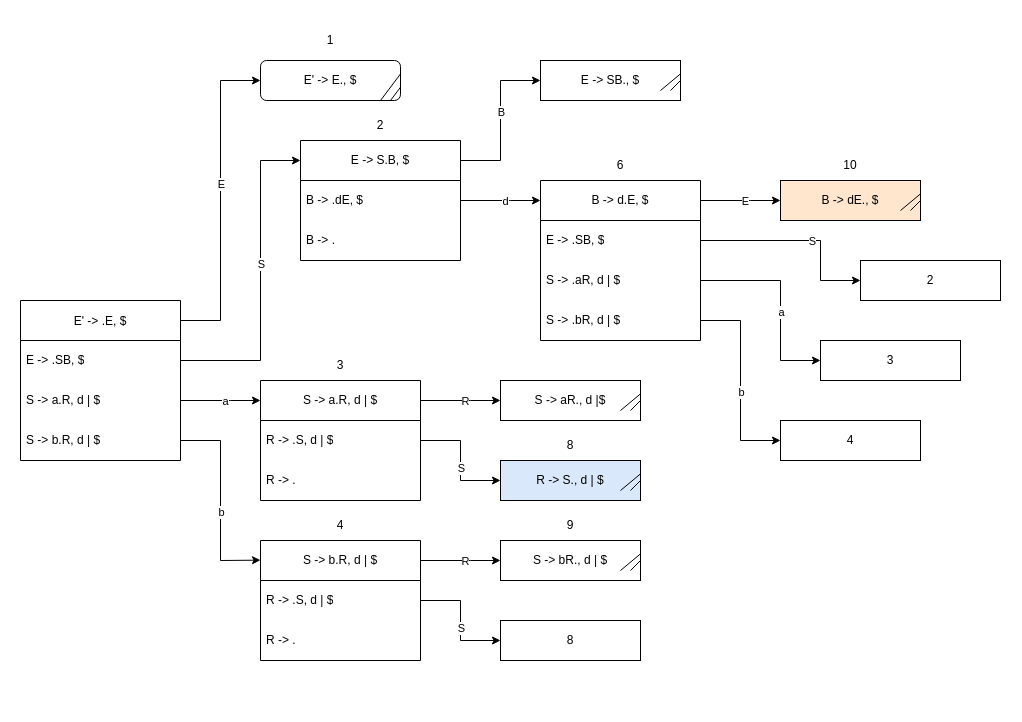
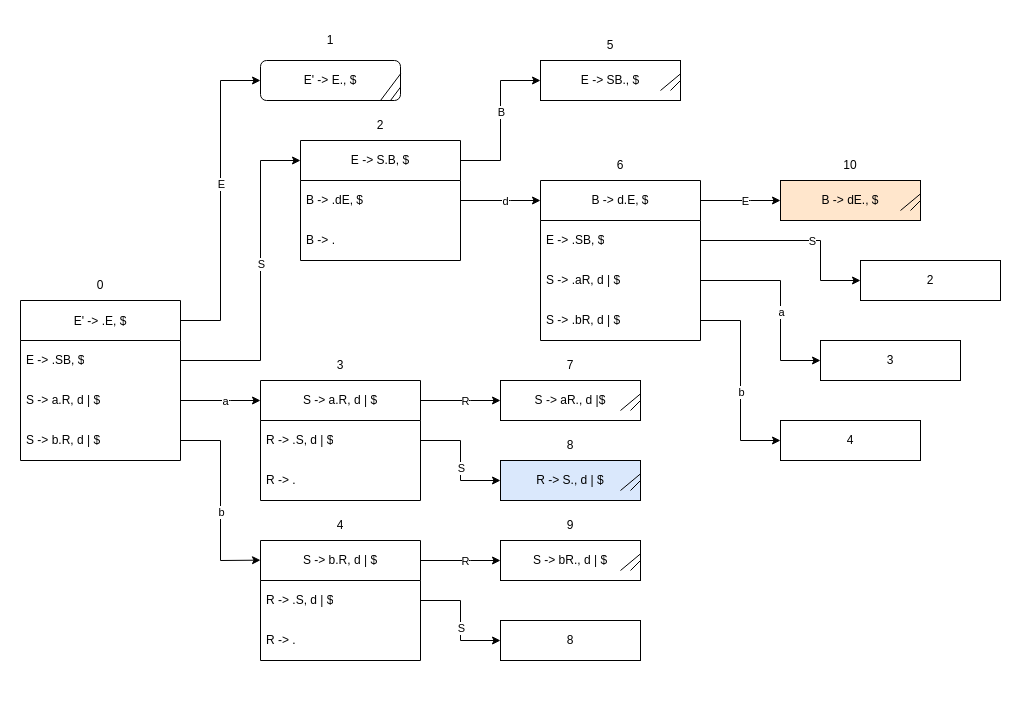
none -> (611, 46)
none -> (101, 286)
none -> (571, 366)
